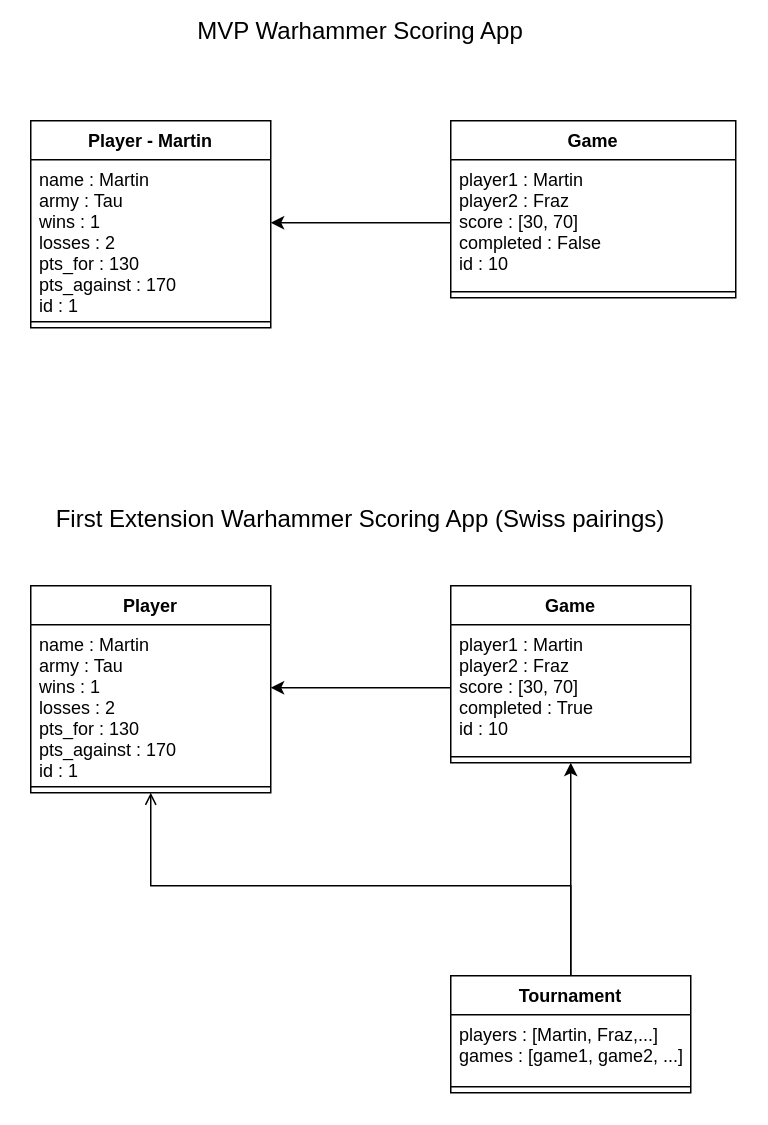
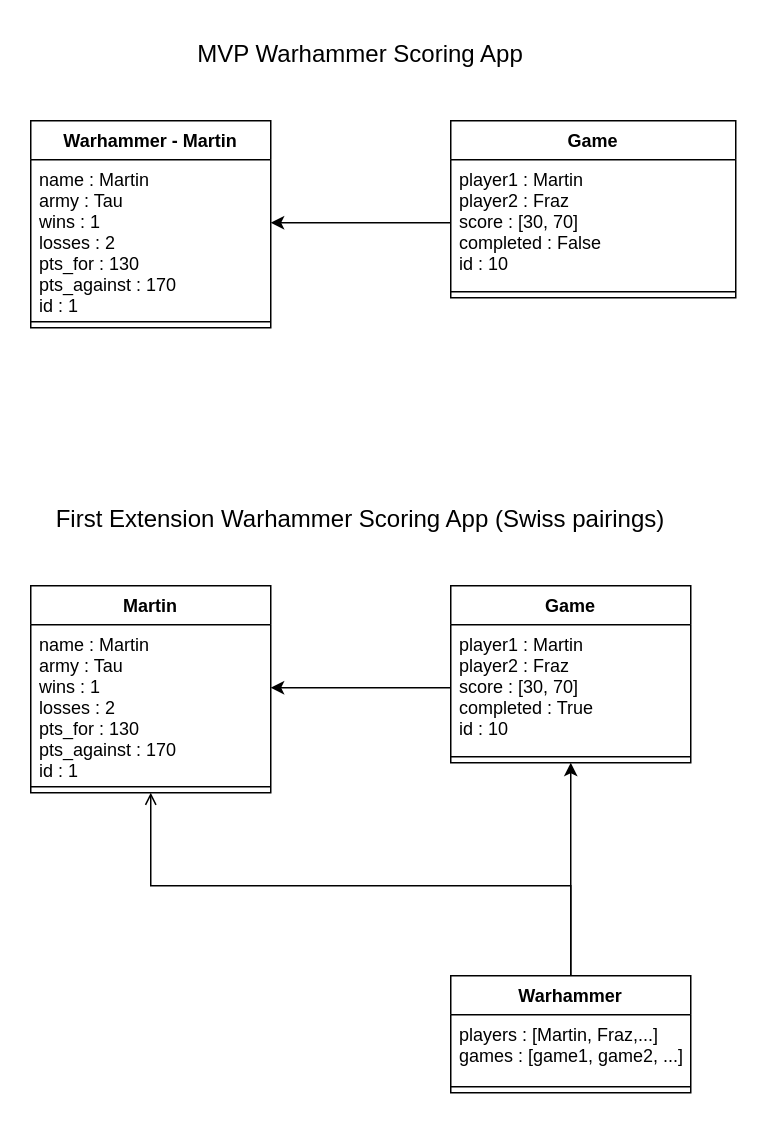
(361, 31) -> (361, 53)
(150, 141) -> (150, 141)
(150, 606) -> (150, 606)
(570, 996) -> (570, 996)
